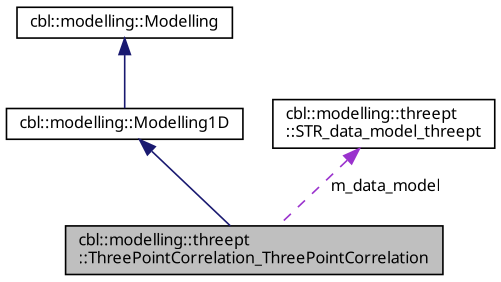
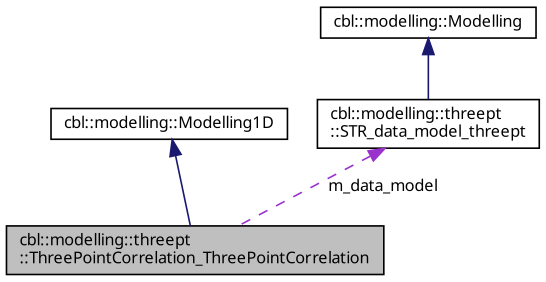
(125, 82) -> (428, 77)
